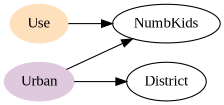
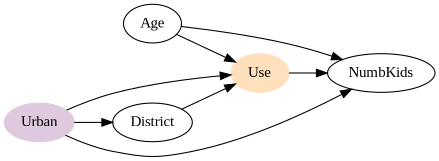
none -> (152, 24)
none -> (142, 87)
none -> (204, 99)
